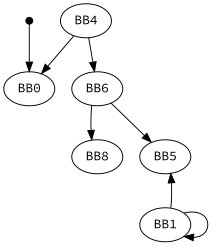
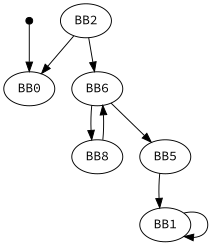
(86, 21) -> (86, 21)
none -> (104, 127)
(172, 195) -> (159, 186)
